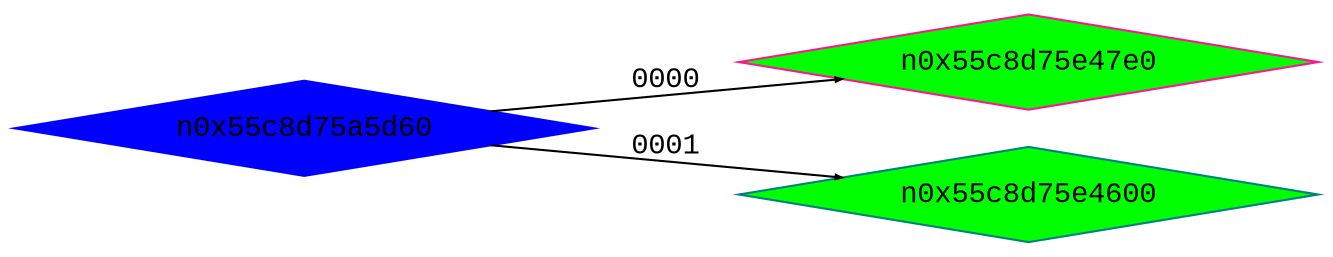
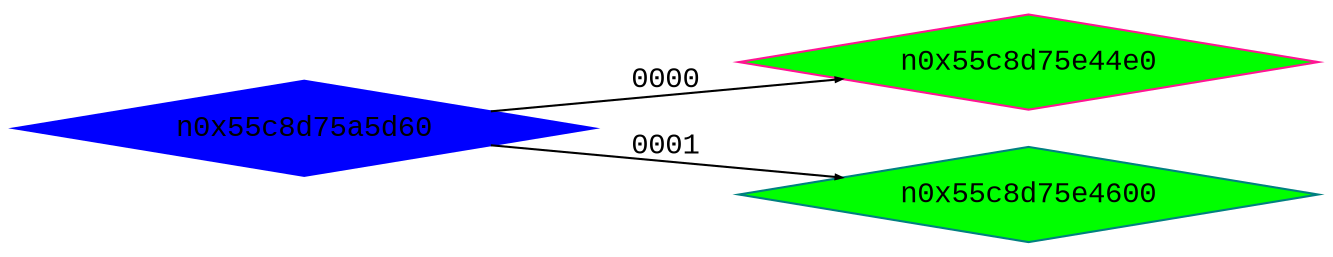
(1029, 62) -> (1029, 62)
